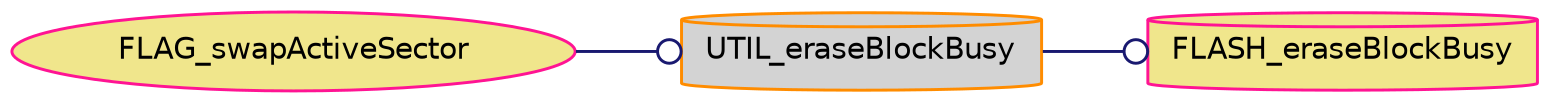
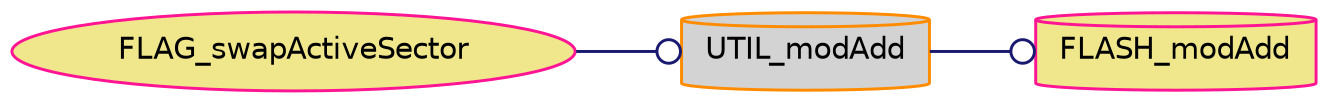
(862, 51) -> (805, 51)
(1343, 51) -> (1176, 51)
